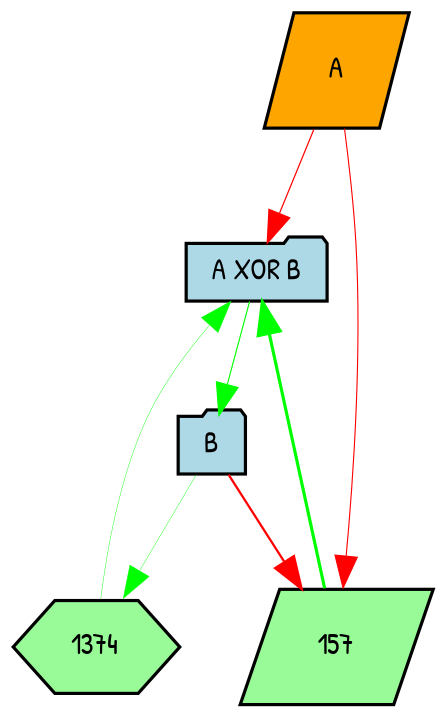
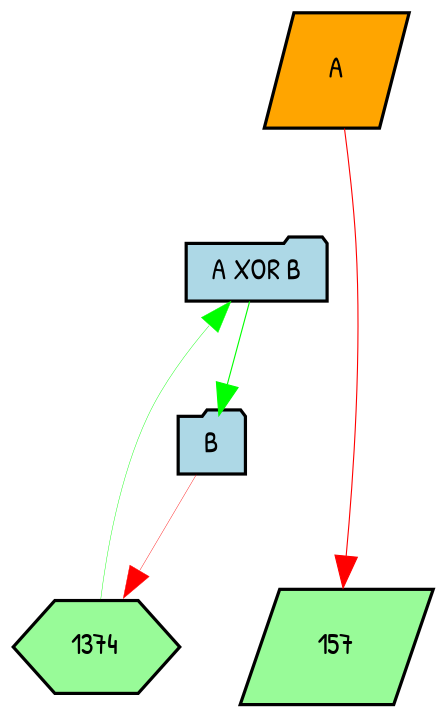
(297, 171) -> none
(297, 461) -> none
(256, 518) -> none
(168, 523) -> (168, 523)
